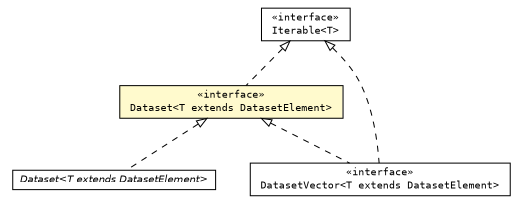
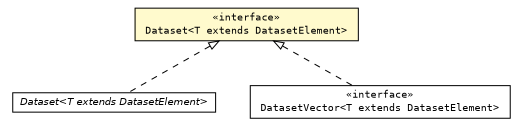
(305, 24) -> none
